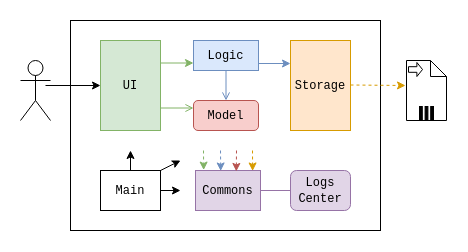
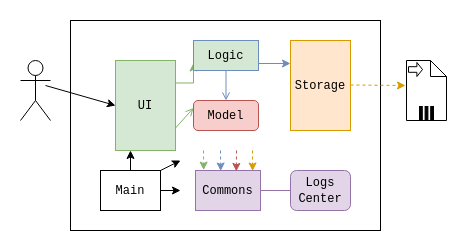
(226, 56) -> (226, 56)
(131, 86) -> (146, 106)
